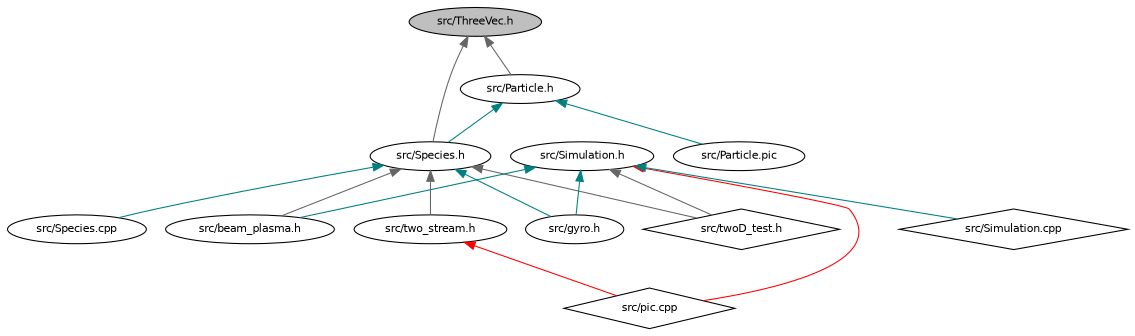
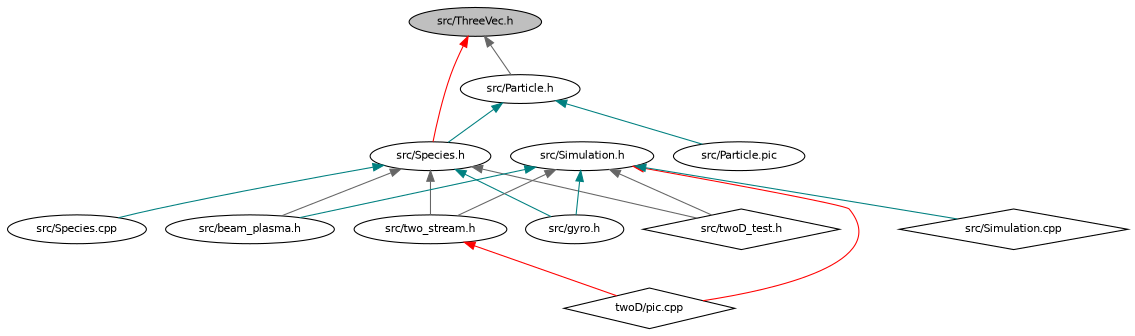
(445, 93) -> (445, 93)
none -> (495, 198)
(649, 308) -> (649, 308)
